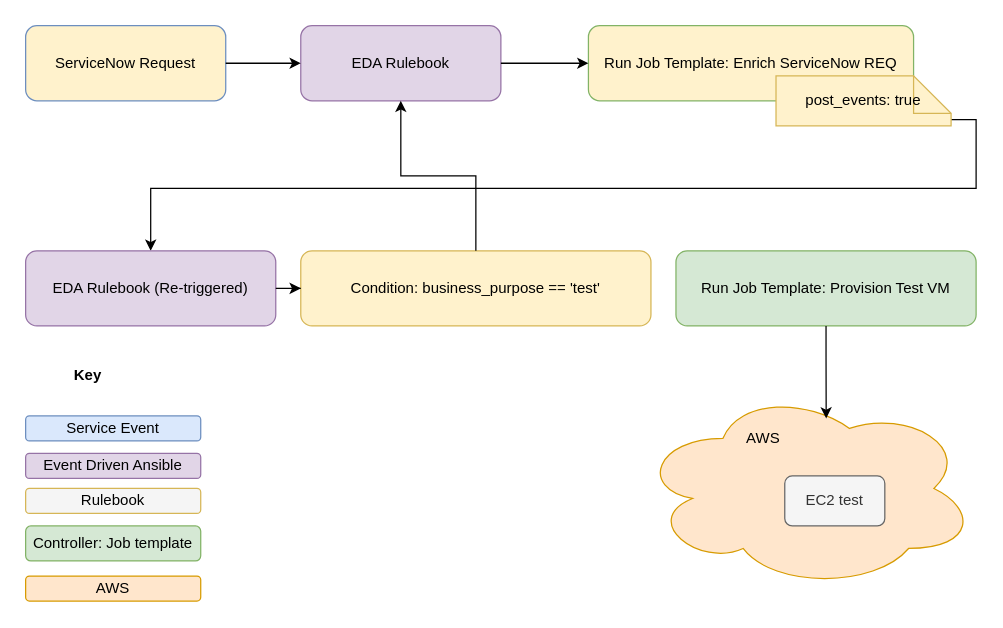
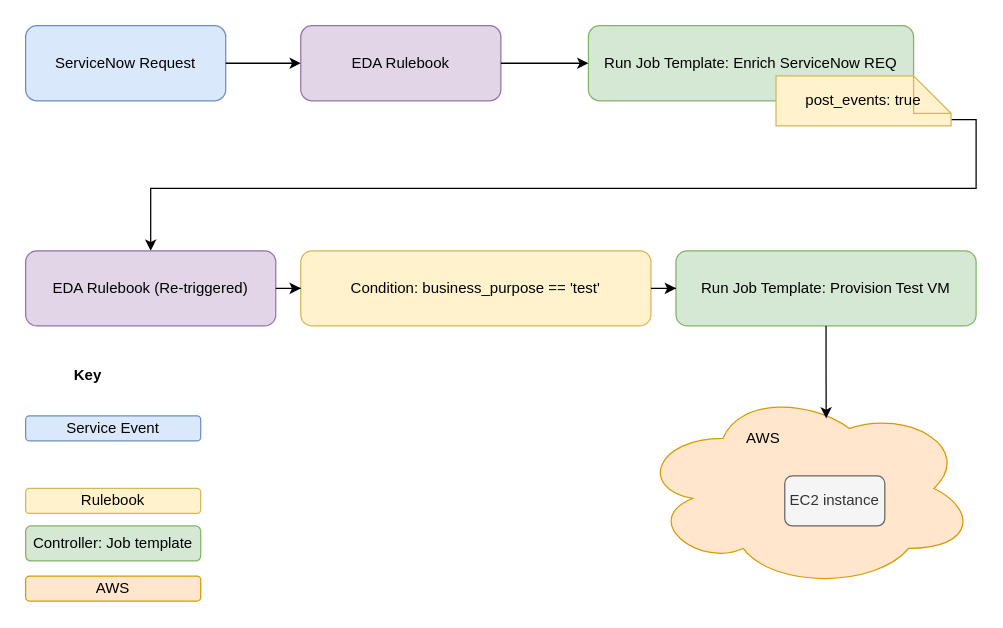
(126, 63) -> (126, 63)
(751, 63) -> (751, 63)
(443, 176) -> (668, 288)
(113, 466) -> none
(113, 501) -> (113, 501)
(834, 501) -> (834, 501)
